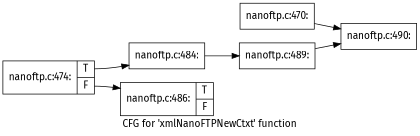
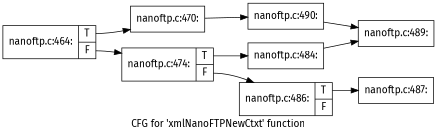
none -> (49, 42)
(324, 47) -> (337, 24)
none -> (396, 90)
